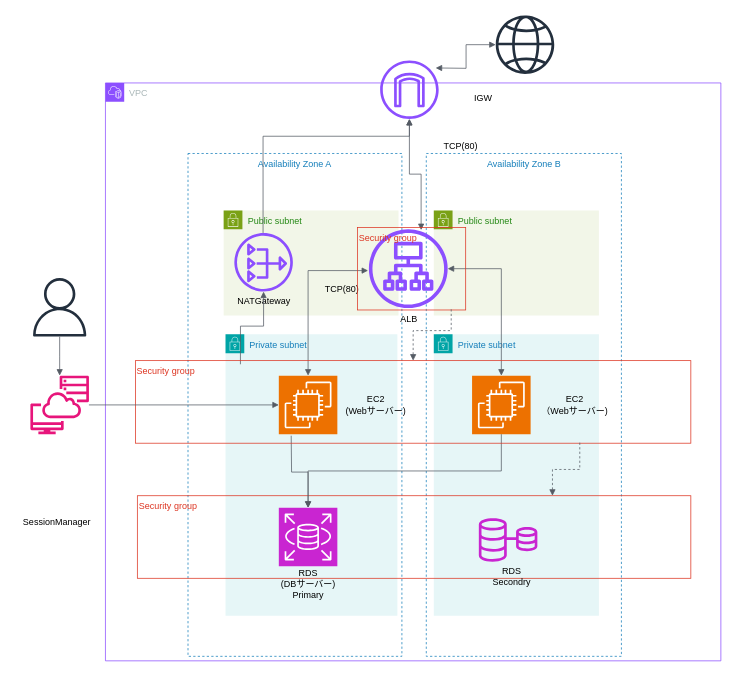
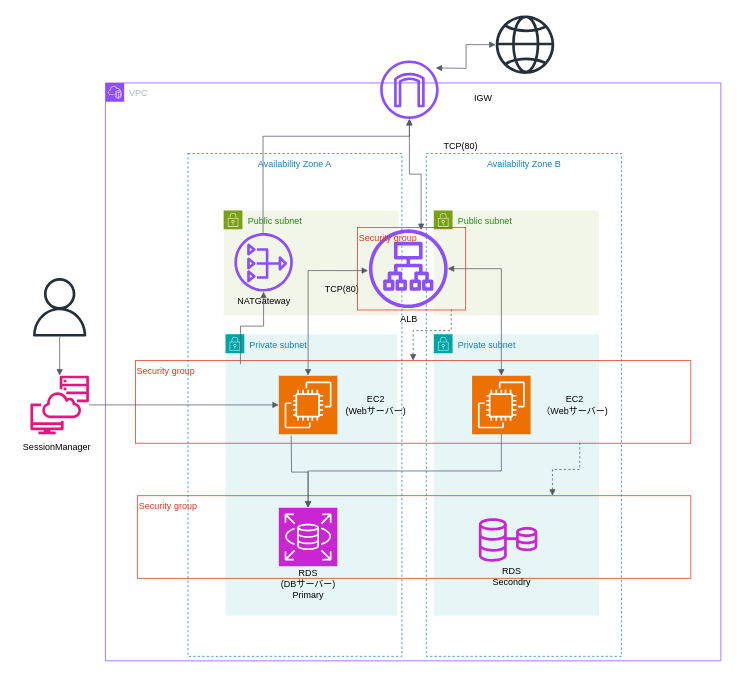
(57, 522) -> (57, 447)
